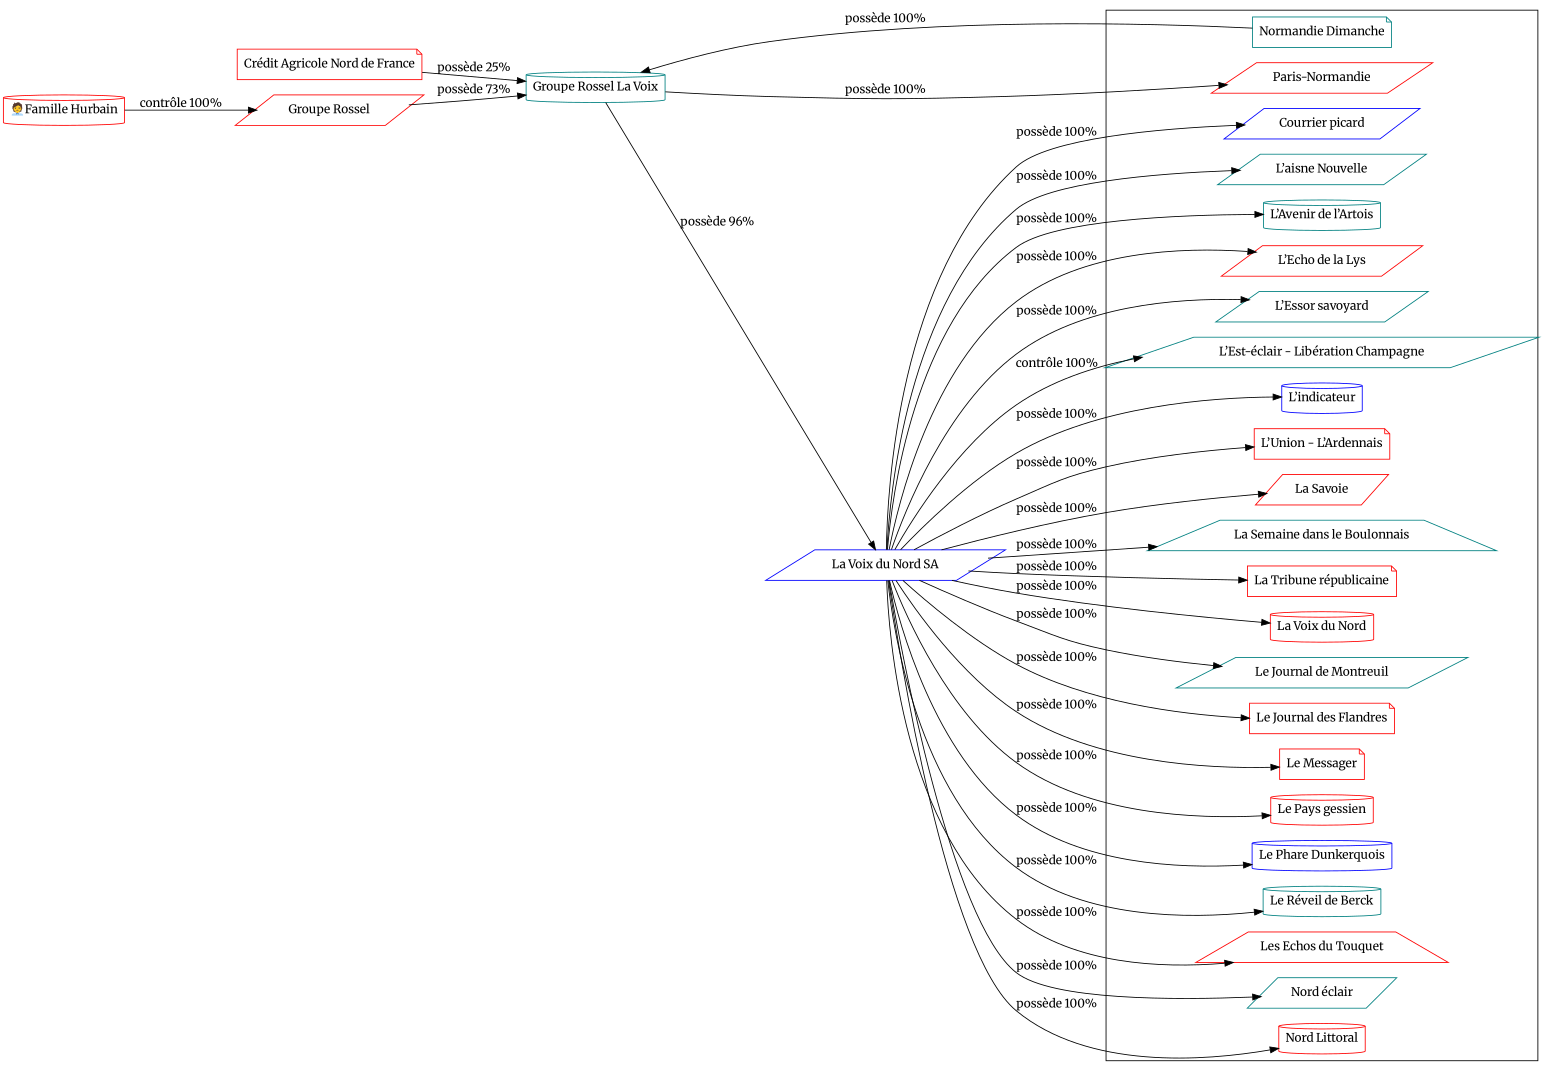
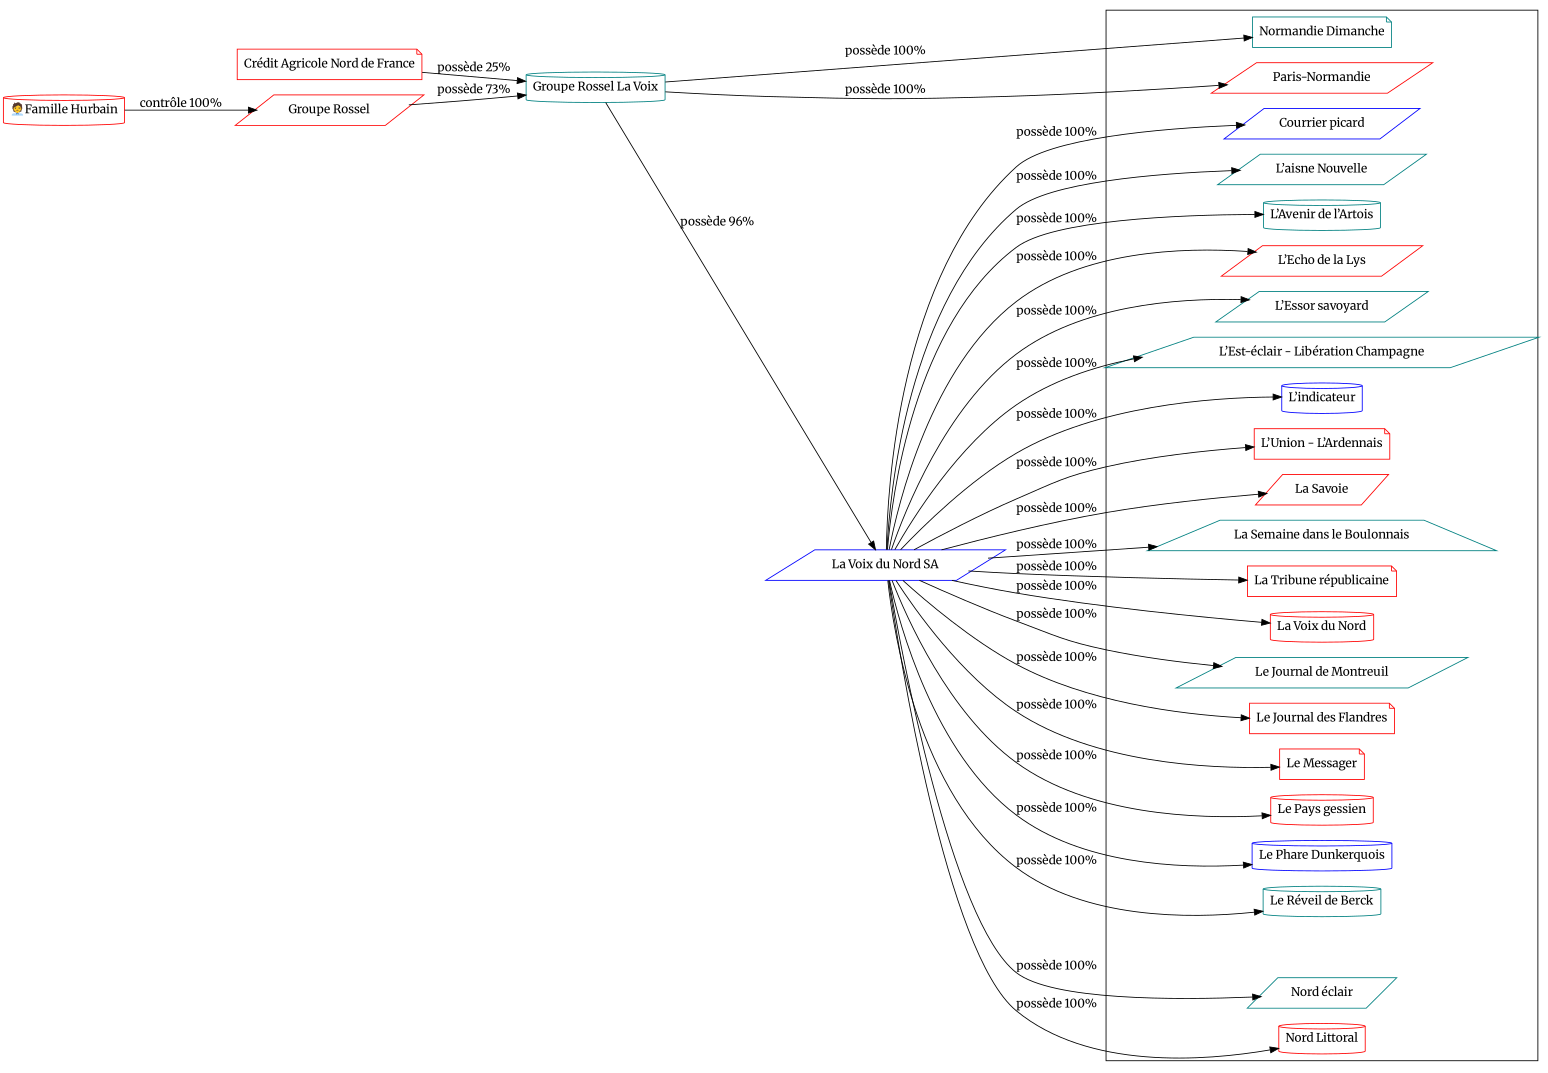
(949, 27) -> (955, 60)
(1057, 364) -> (1057, 364)
(1322, 947) -> none
